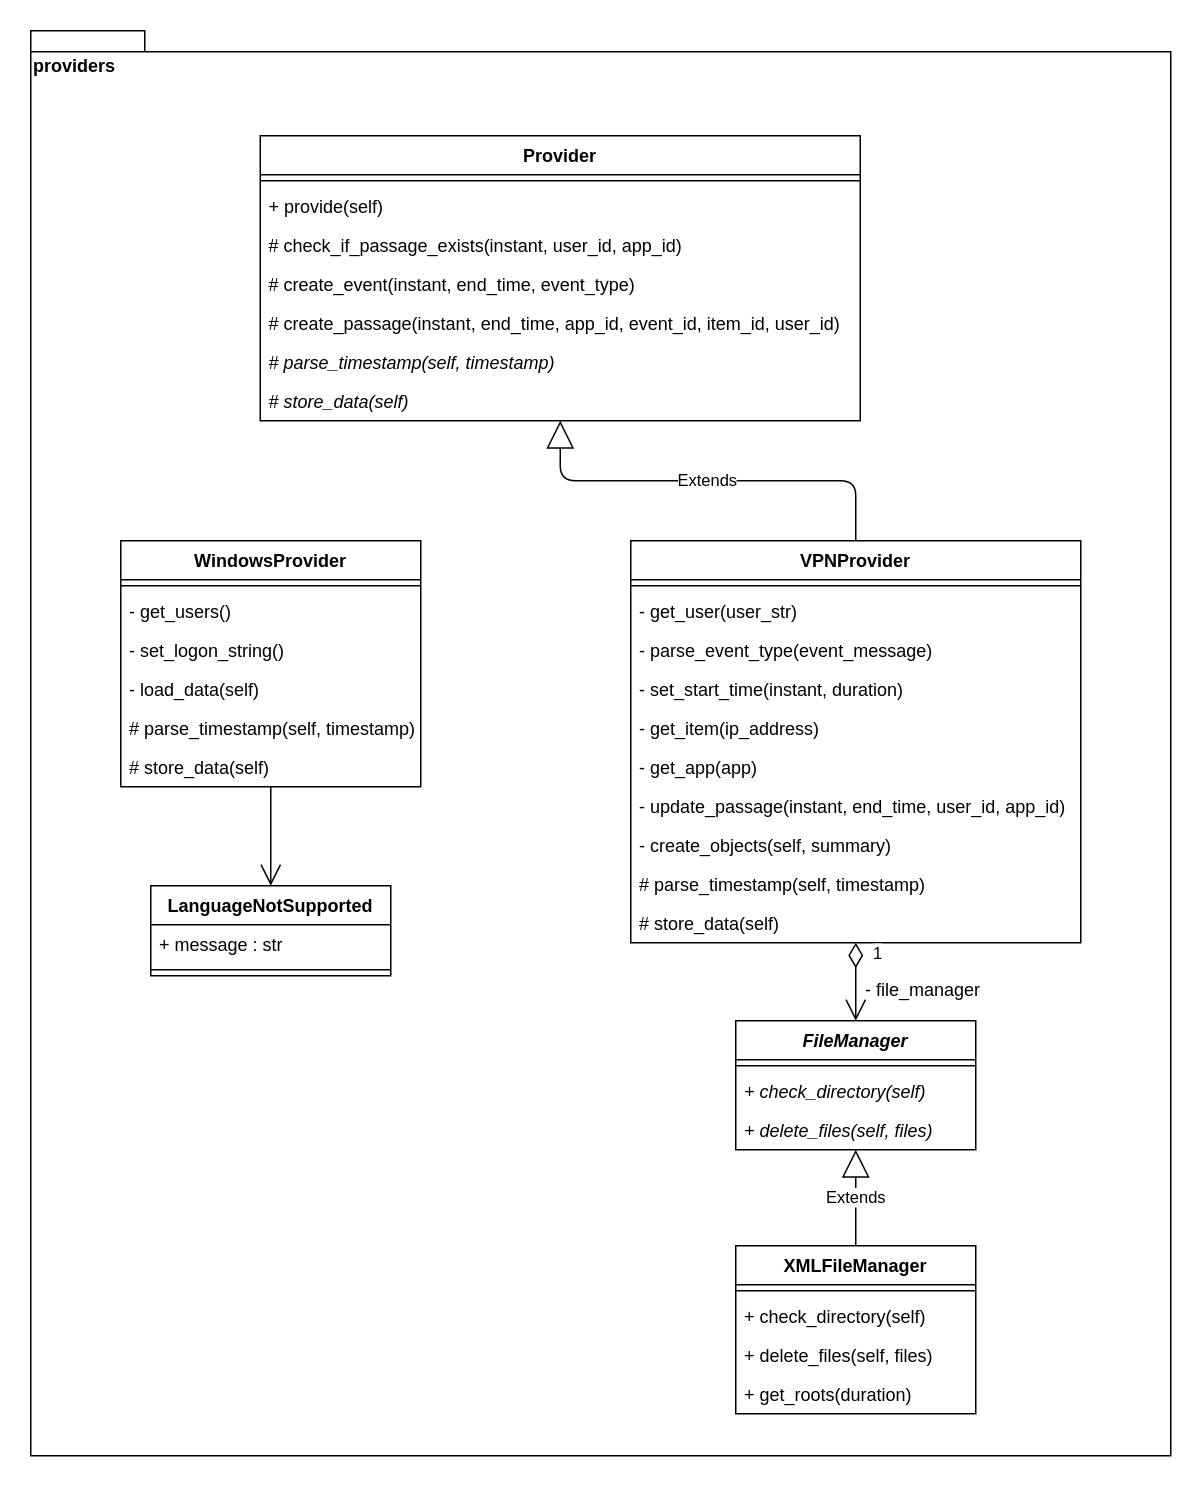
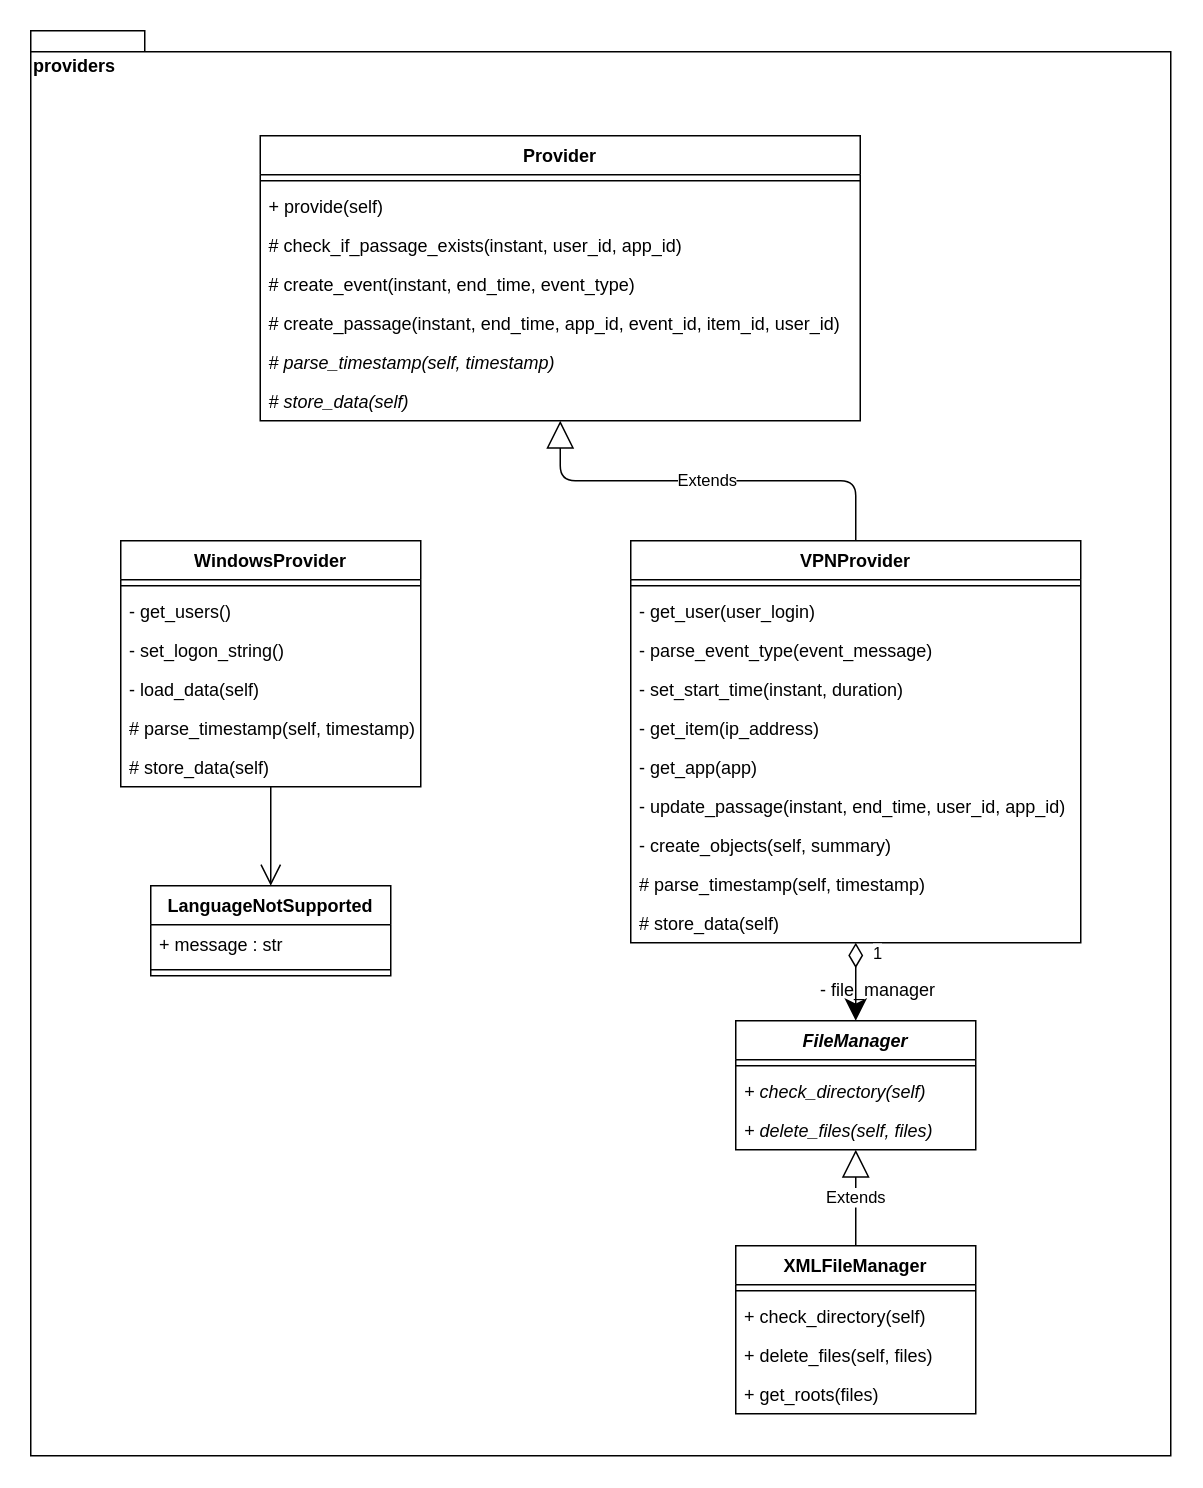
(737, 612) -> (743, 612)
(923, 991) -> (878, 991)
(856, 1006) -> (856, 1000)
(845, 1395) -> (828, 1395)
